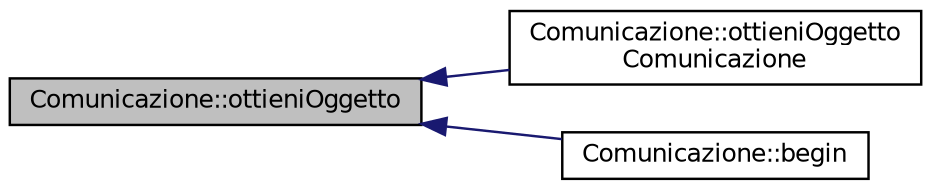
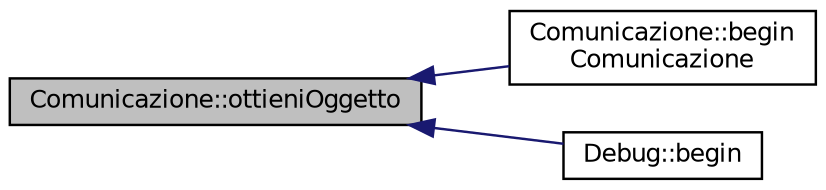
(715, 48) -> (663, 48)
(715, 156) -> (663, 156)
